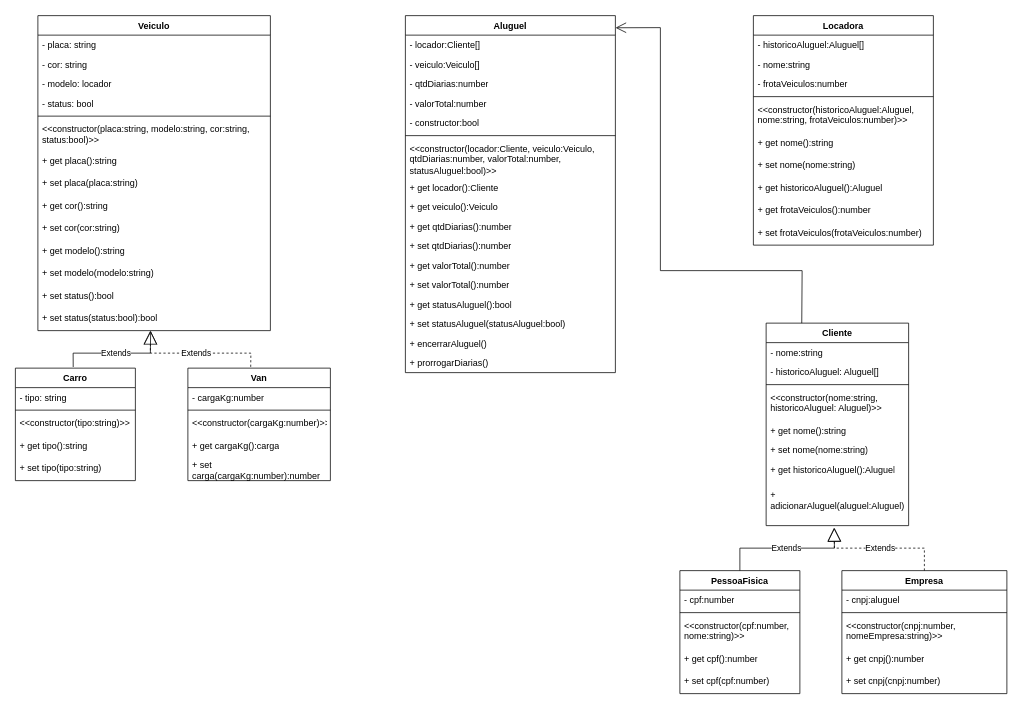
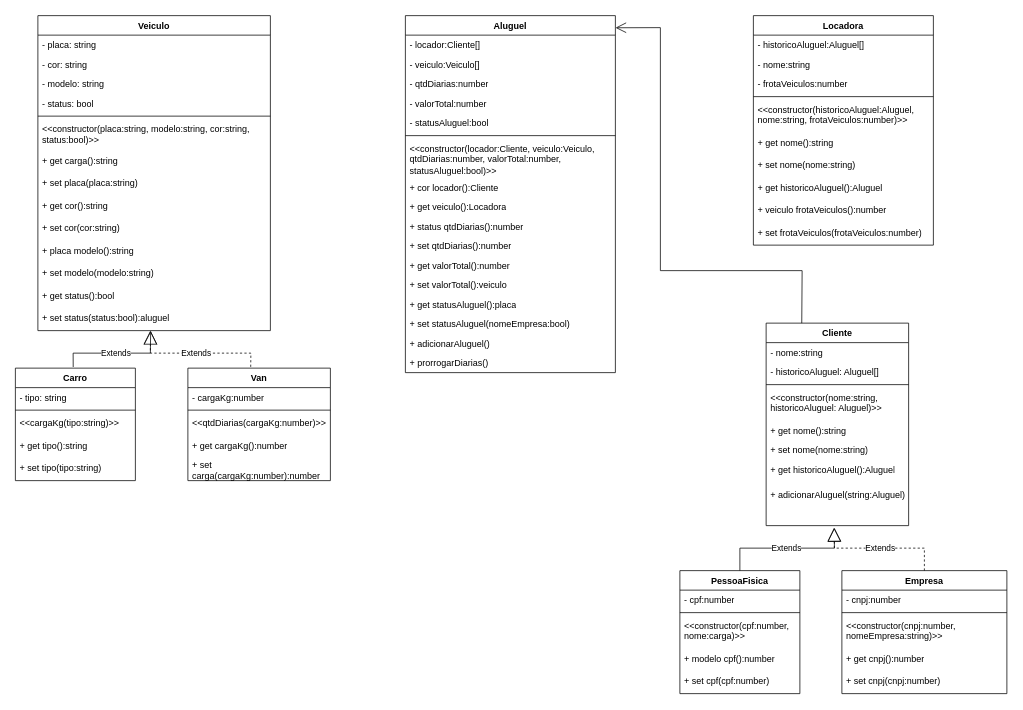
(79, 85) -> (77, 85)
(452, 124) -> (454, 124)
(87, 161) -> (88, 161)
(461, 188) -> (461, 188)
(460, 208) -> (465, 208)
(823, 211) -> (830, 211)
(467, 227) -> (475, 227)
(89, 251) -> (93, 251)
(467, 286) -> (467, 286)
(86, 296) -> (86, 296)
(468, 305) -> (471, 305)
(111, 319) -> (117, 319)
(499, 325) -> (496, 325)
(454, 344) -> (454, 344)
(76, 429) -> (76, 429)
(260, 429) -> (260, 429)
(242, 446) -> (244, 446)
(838, 501) -> (838, 501)
(877, 601) -> (877, 601)
(741, 631) -> (741, 631)
(726, 659) -> (733, 659)
